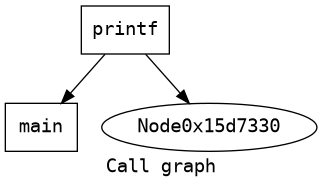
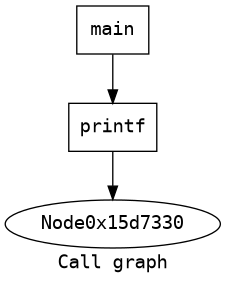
(88, 74) -> (113, 72)
